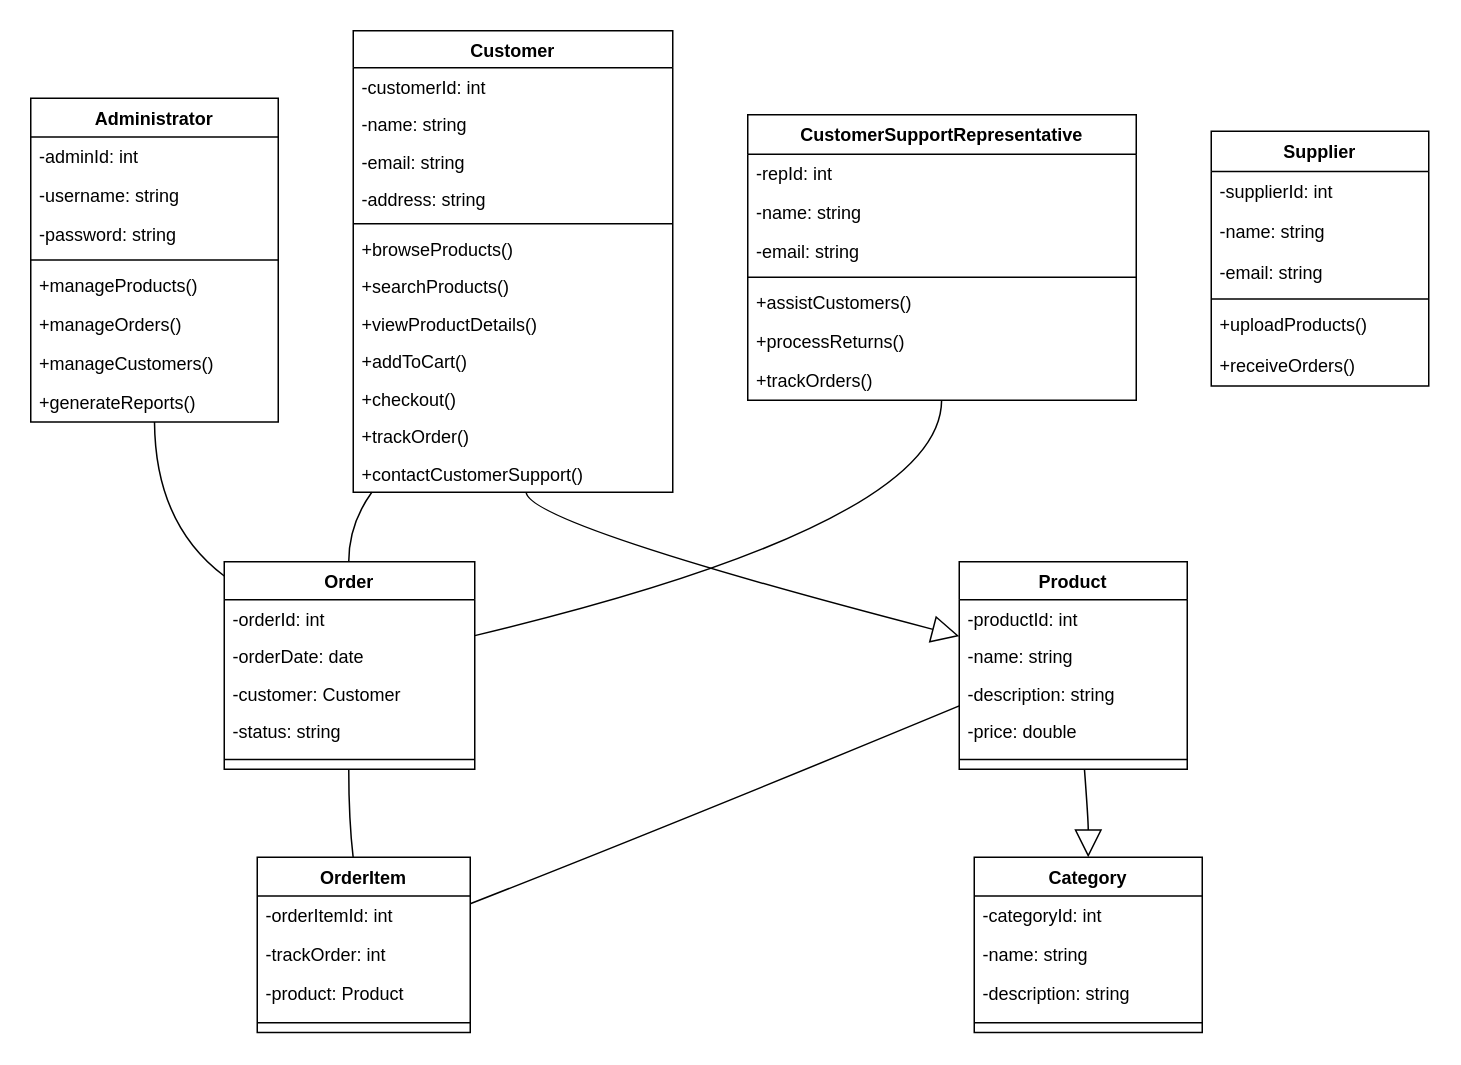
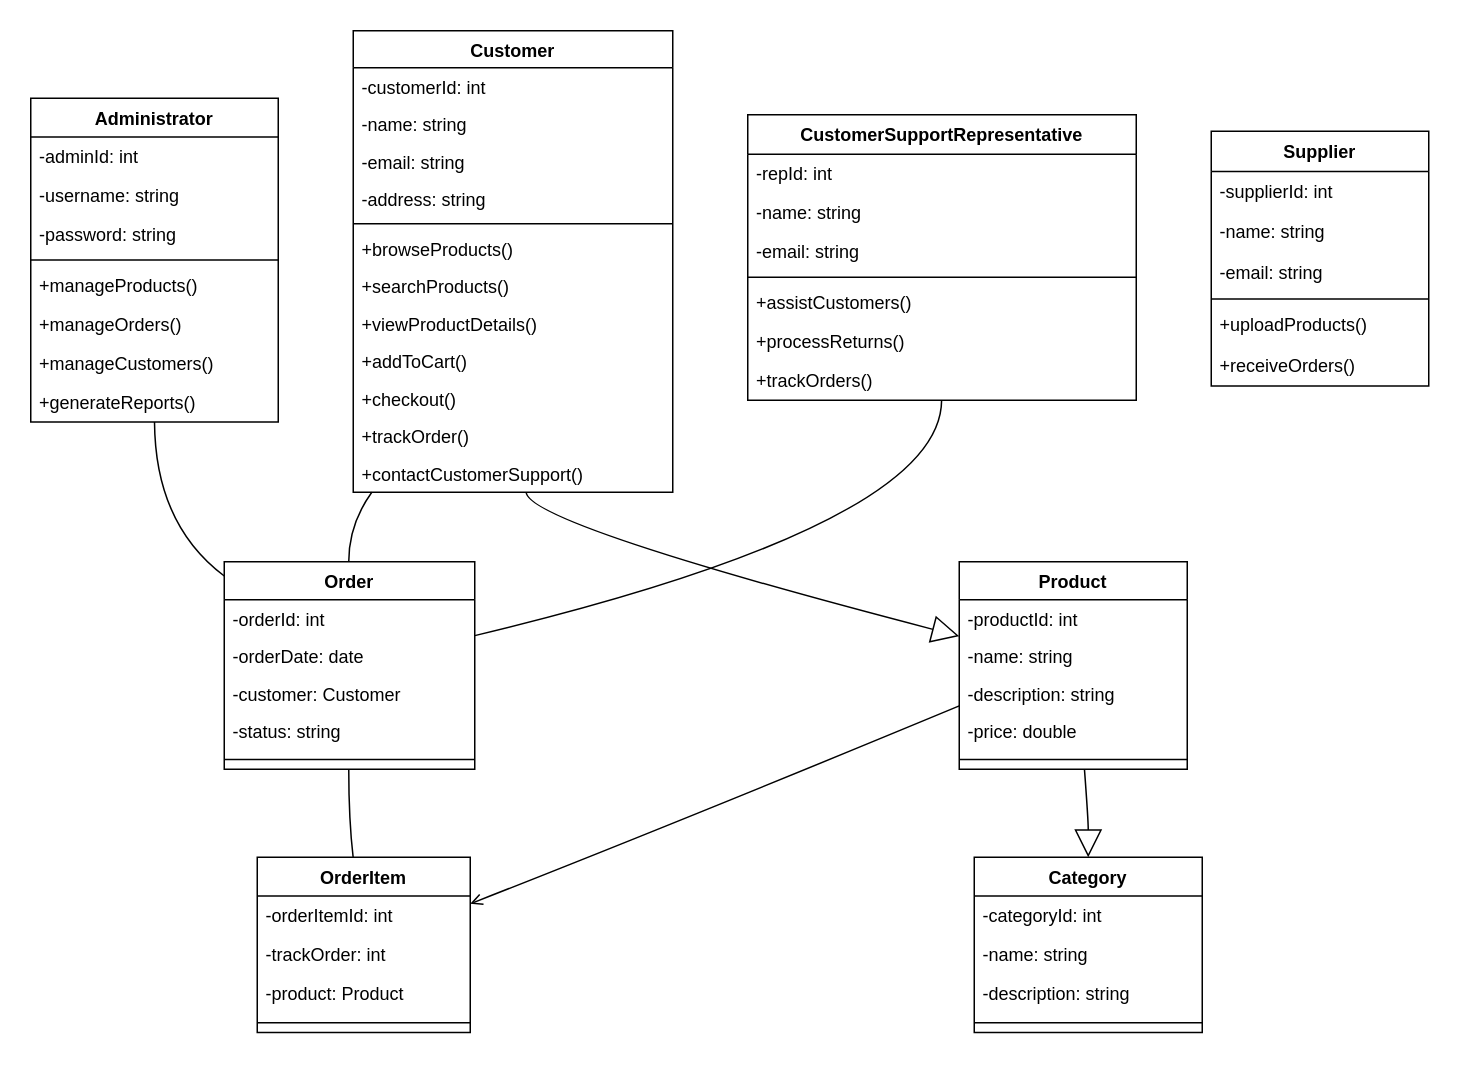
(475, 902) -> (476, 901)
